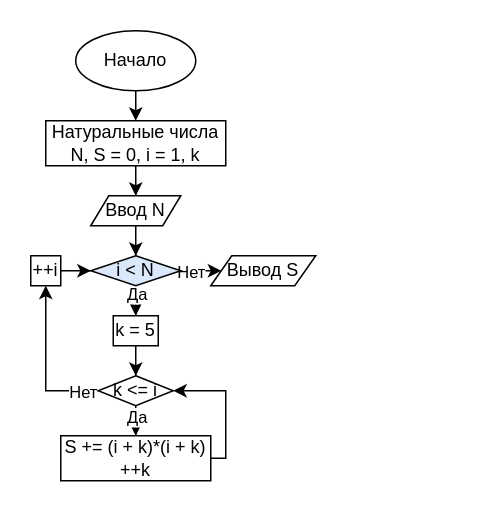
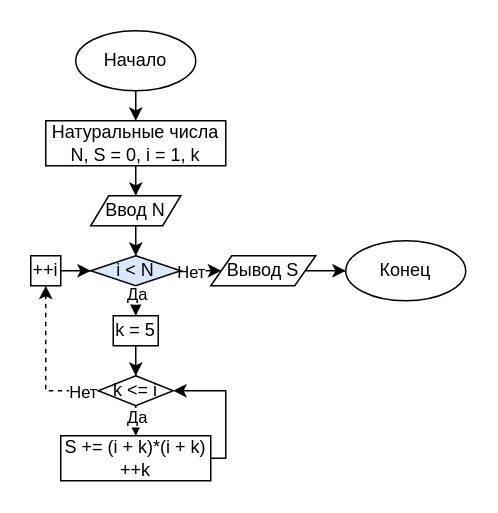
none -> (341, 271)
none -> (406, 271)
(46, 356) -> (46, 356)
